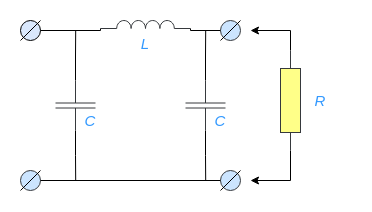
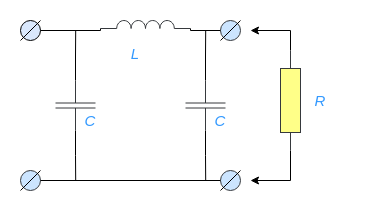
(146, 44) -> (136, 54)
